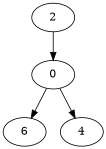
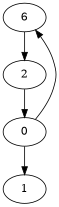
none -> (25, 42)
(82, 132) -> (25, 189)
